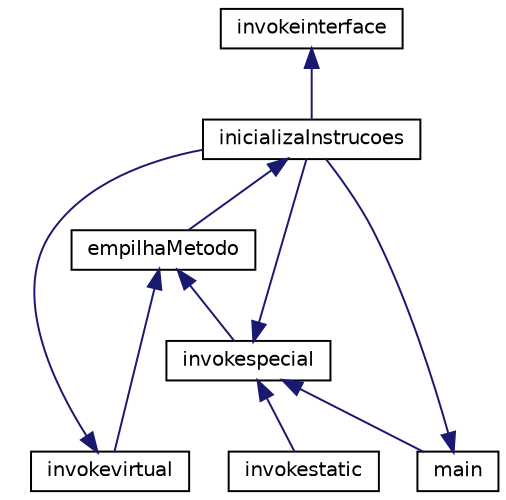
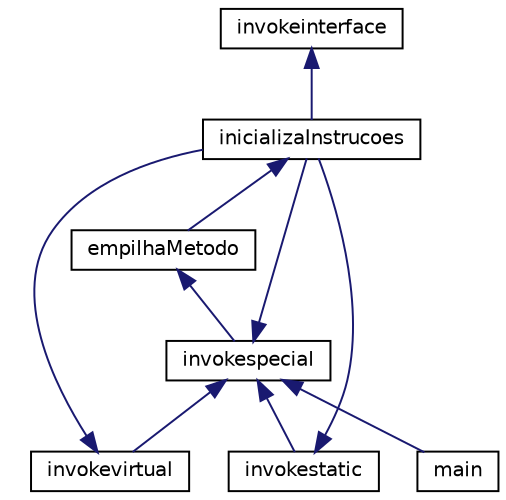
(400, 289) -> (351, 297)
(134, 371) -> (171, 422)
